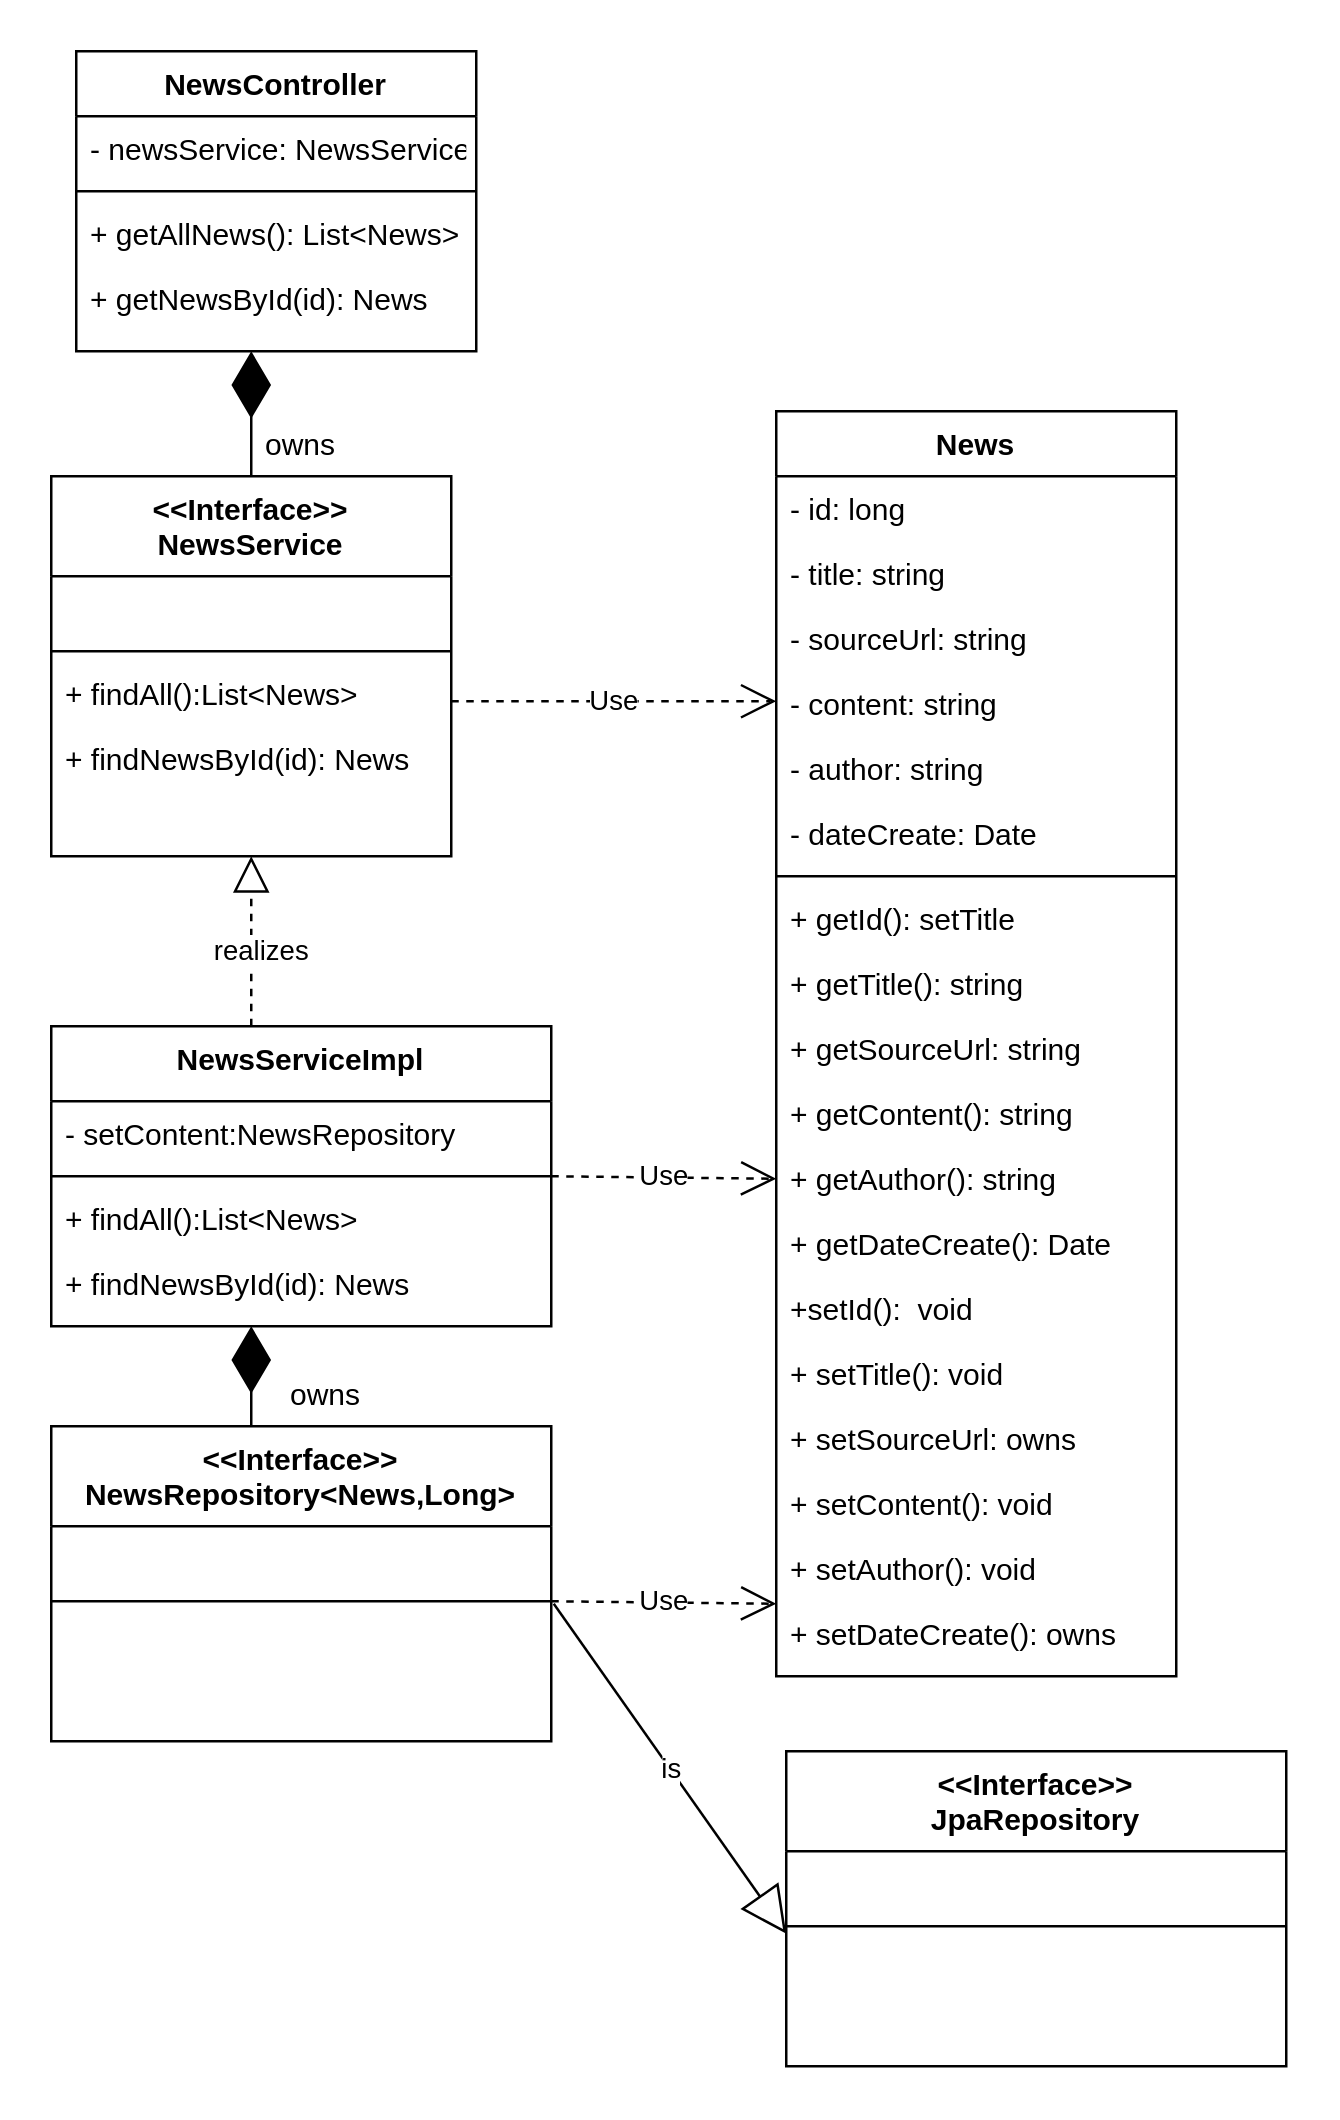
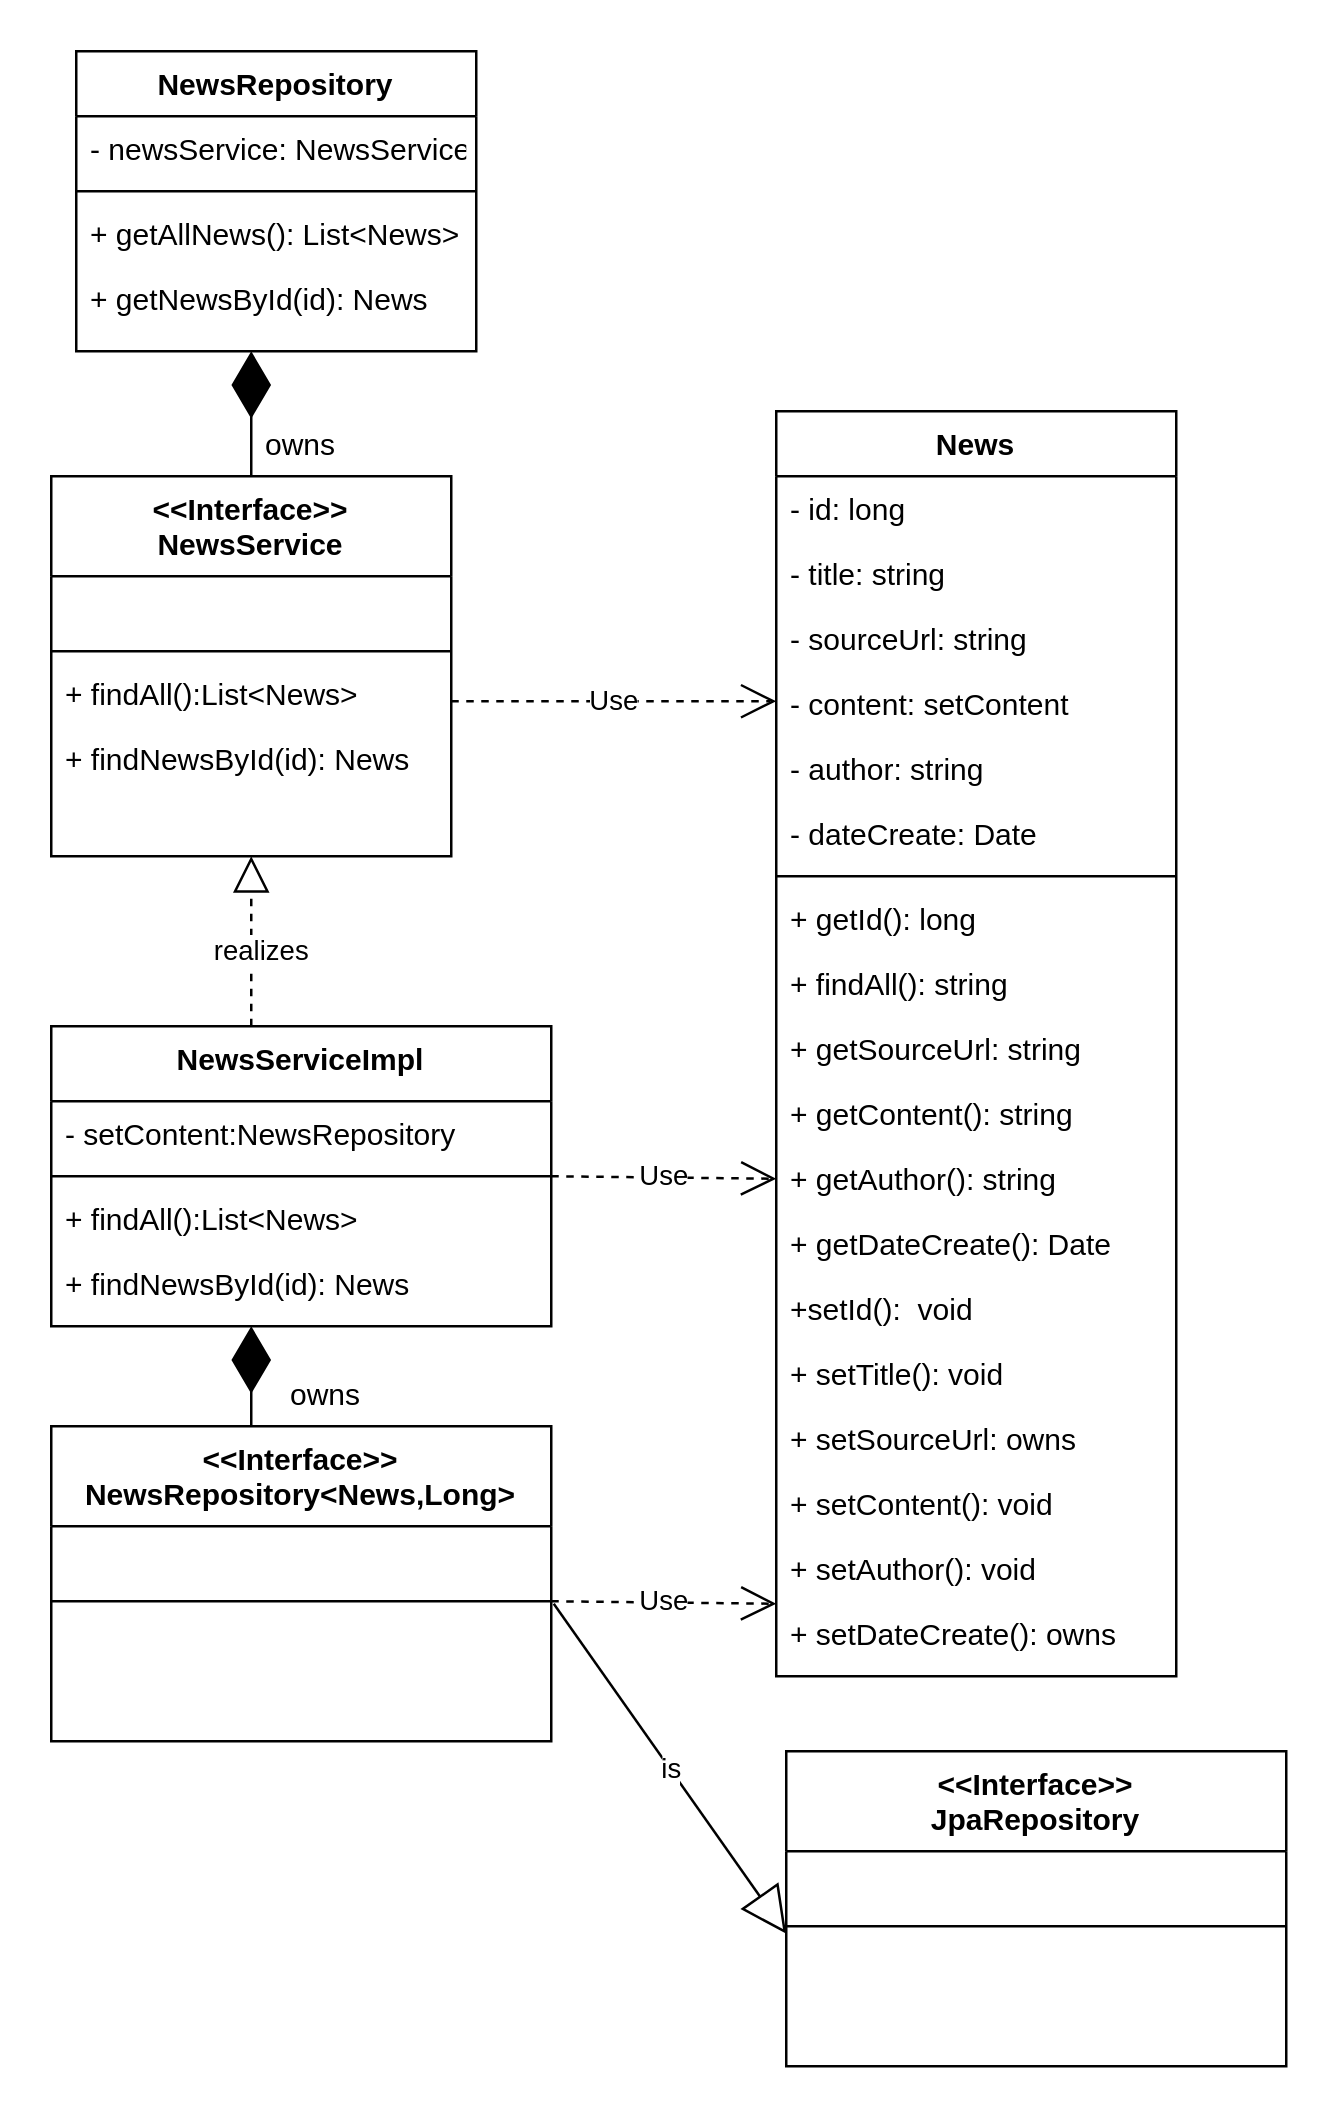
(275, 85) -> (275, 85)
(917, 705) -> (955, 705)
(930, 920) -> (900, 920)
(935, 985) -> (922, 985)
